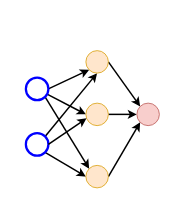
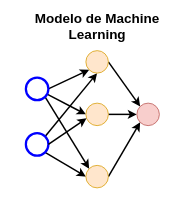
none -> (97, 27)
